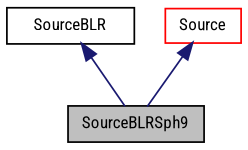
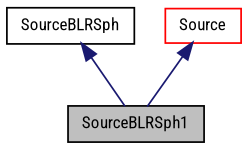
(71, 26) -> (71, 26)
(136, 124) -> (136, 124)
